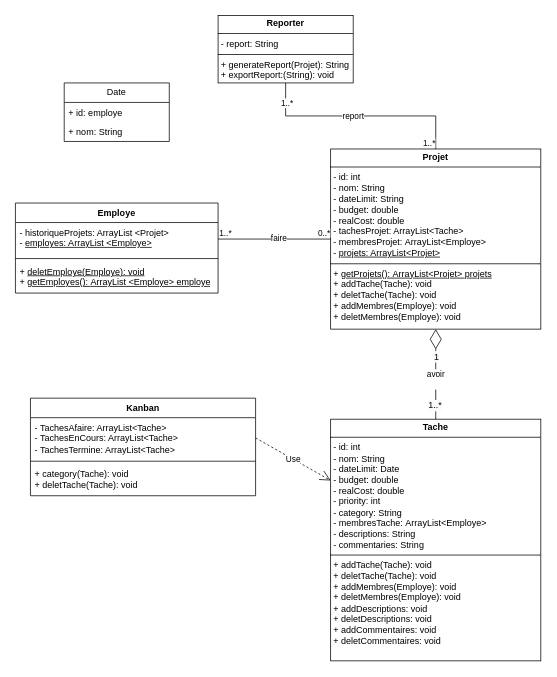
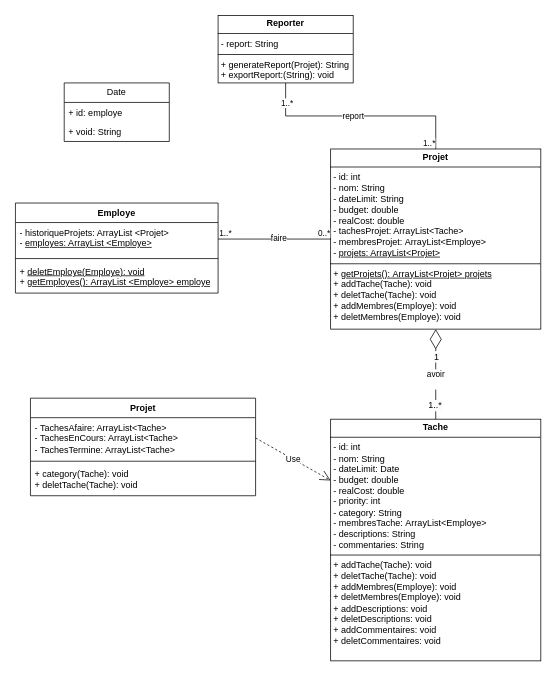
(97, 133) -> (98, 133)
(143, 409) -> (143, 409)
